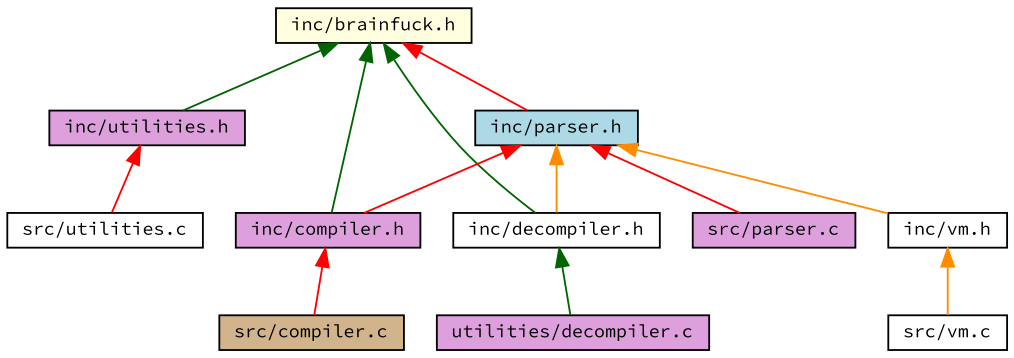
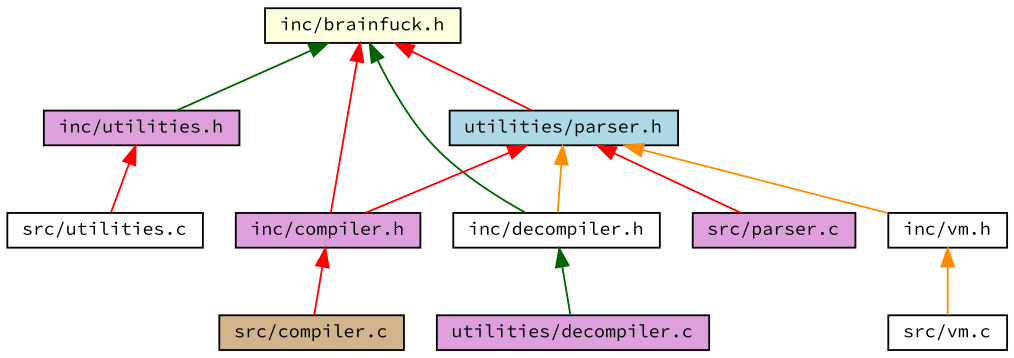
(557, 128) -> (564, 128)
(349, 137) -> (344, 137)
